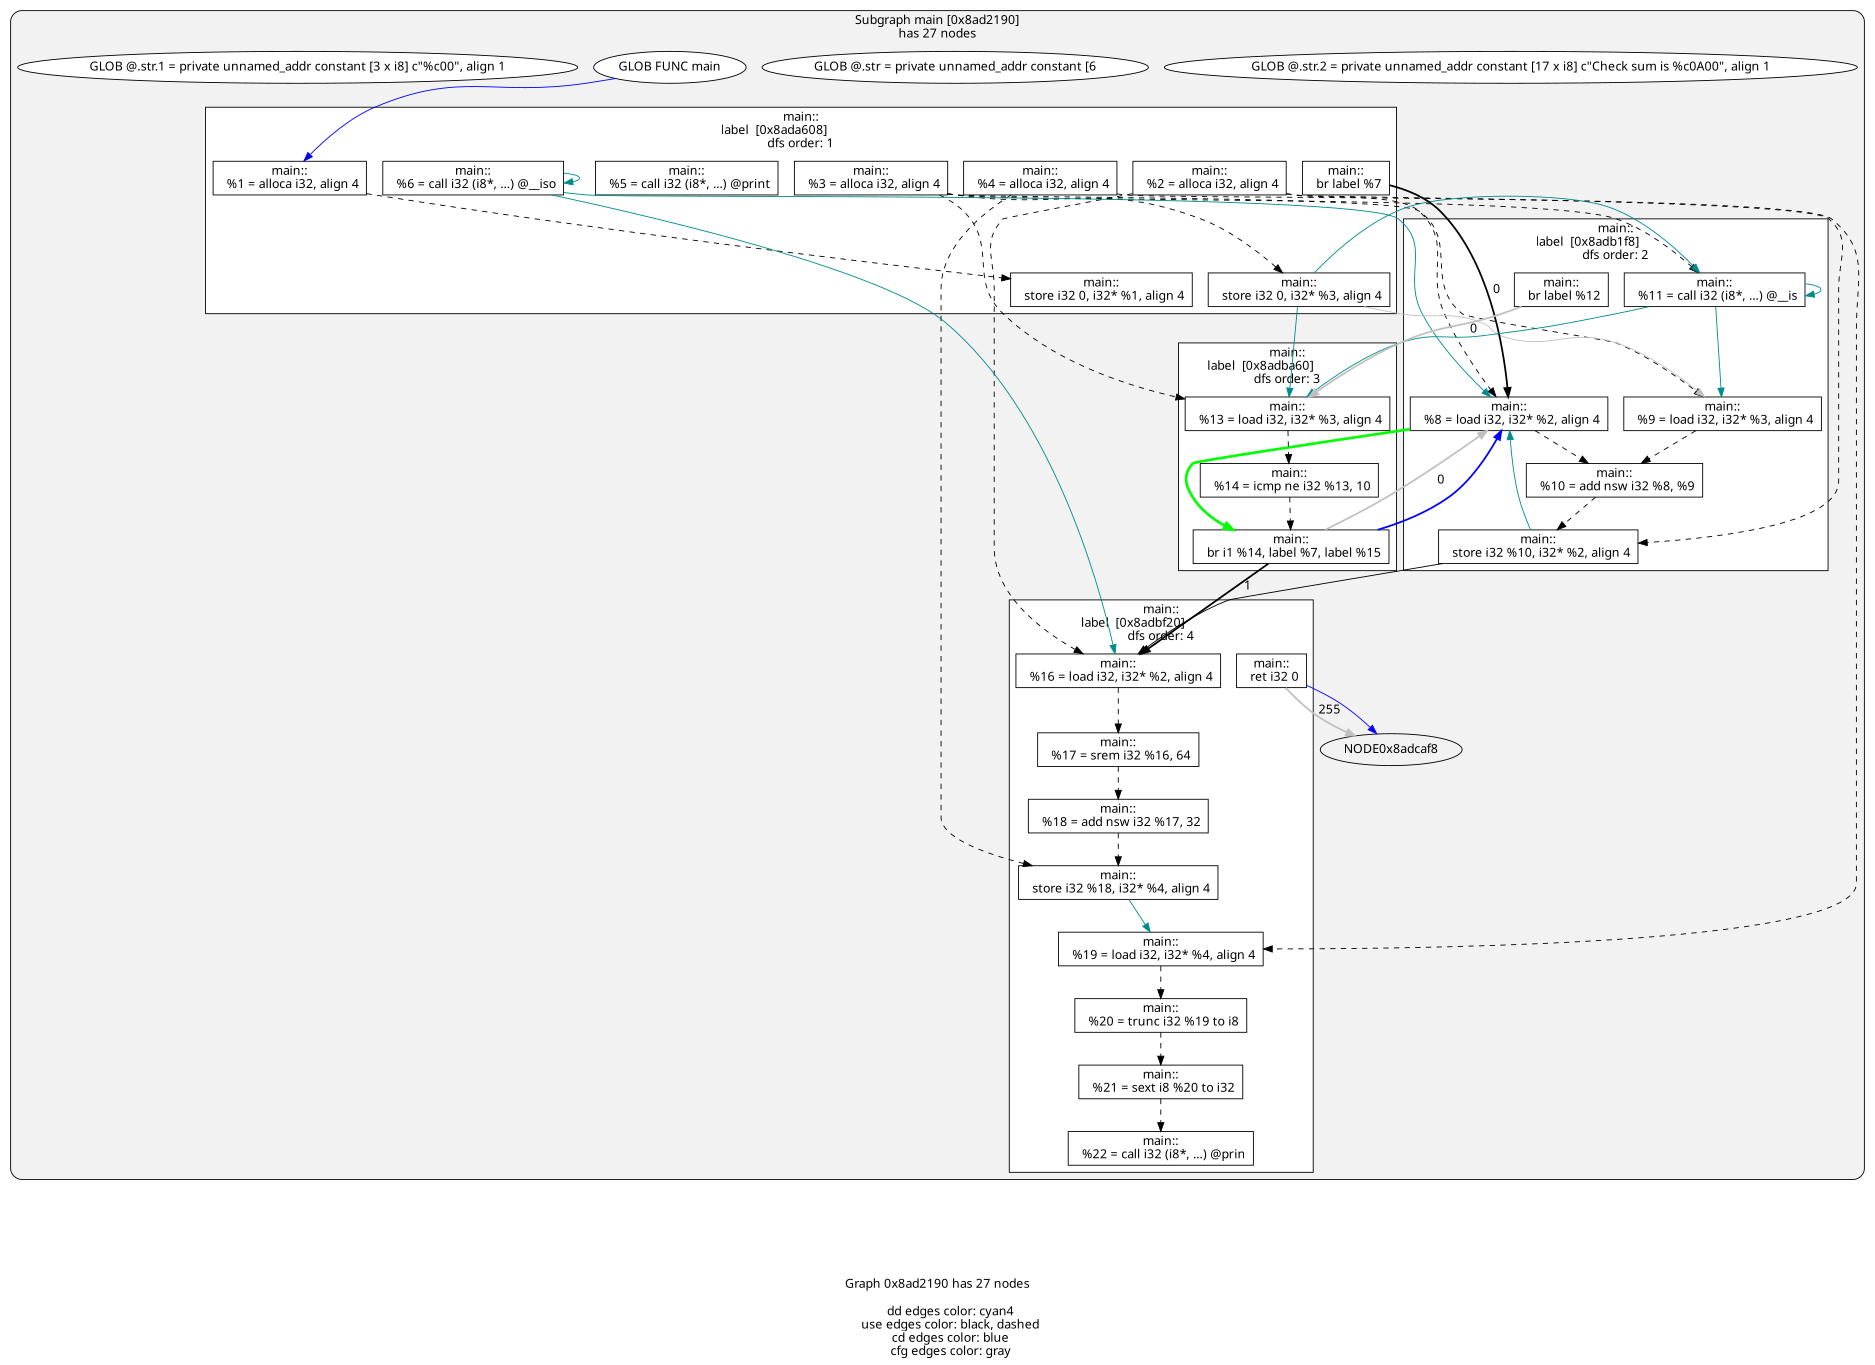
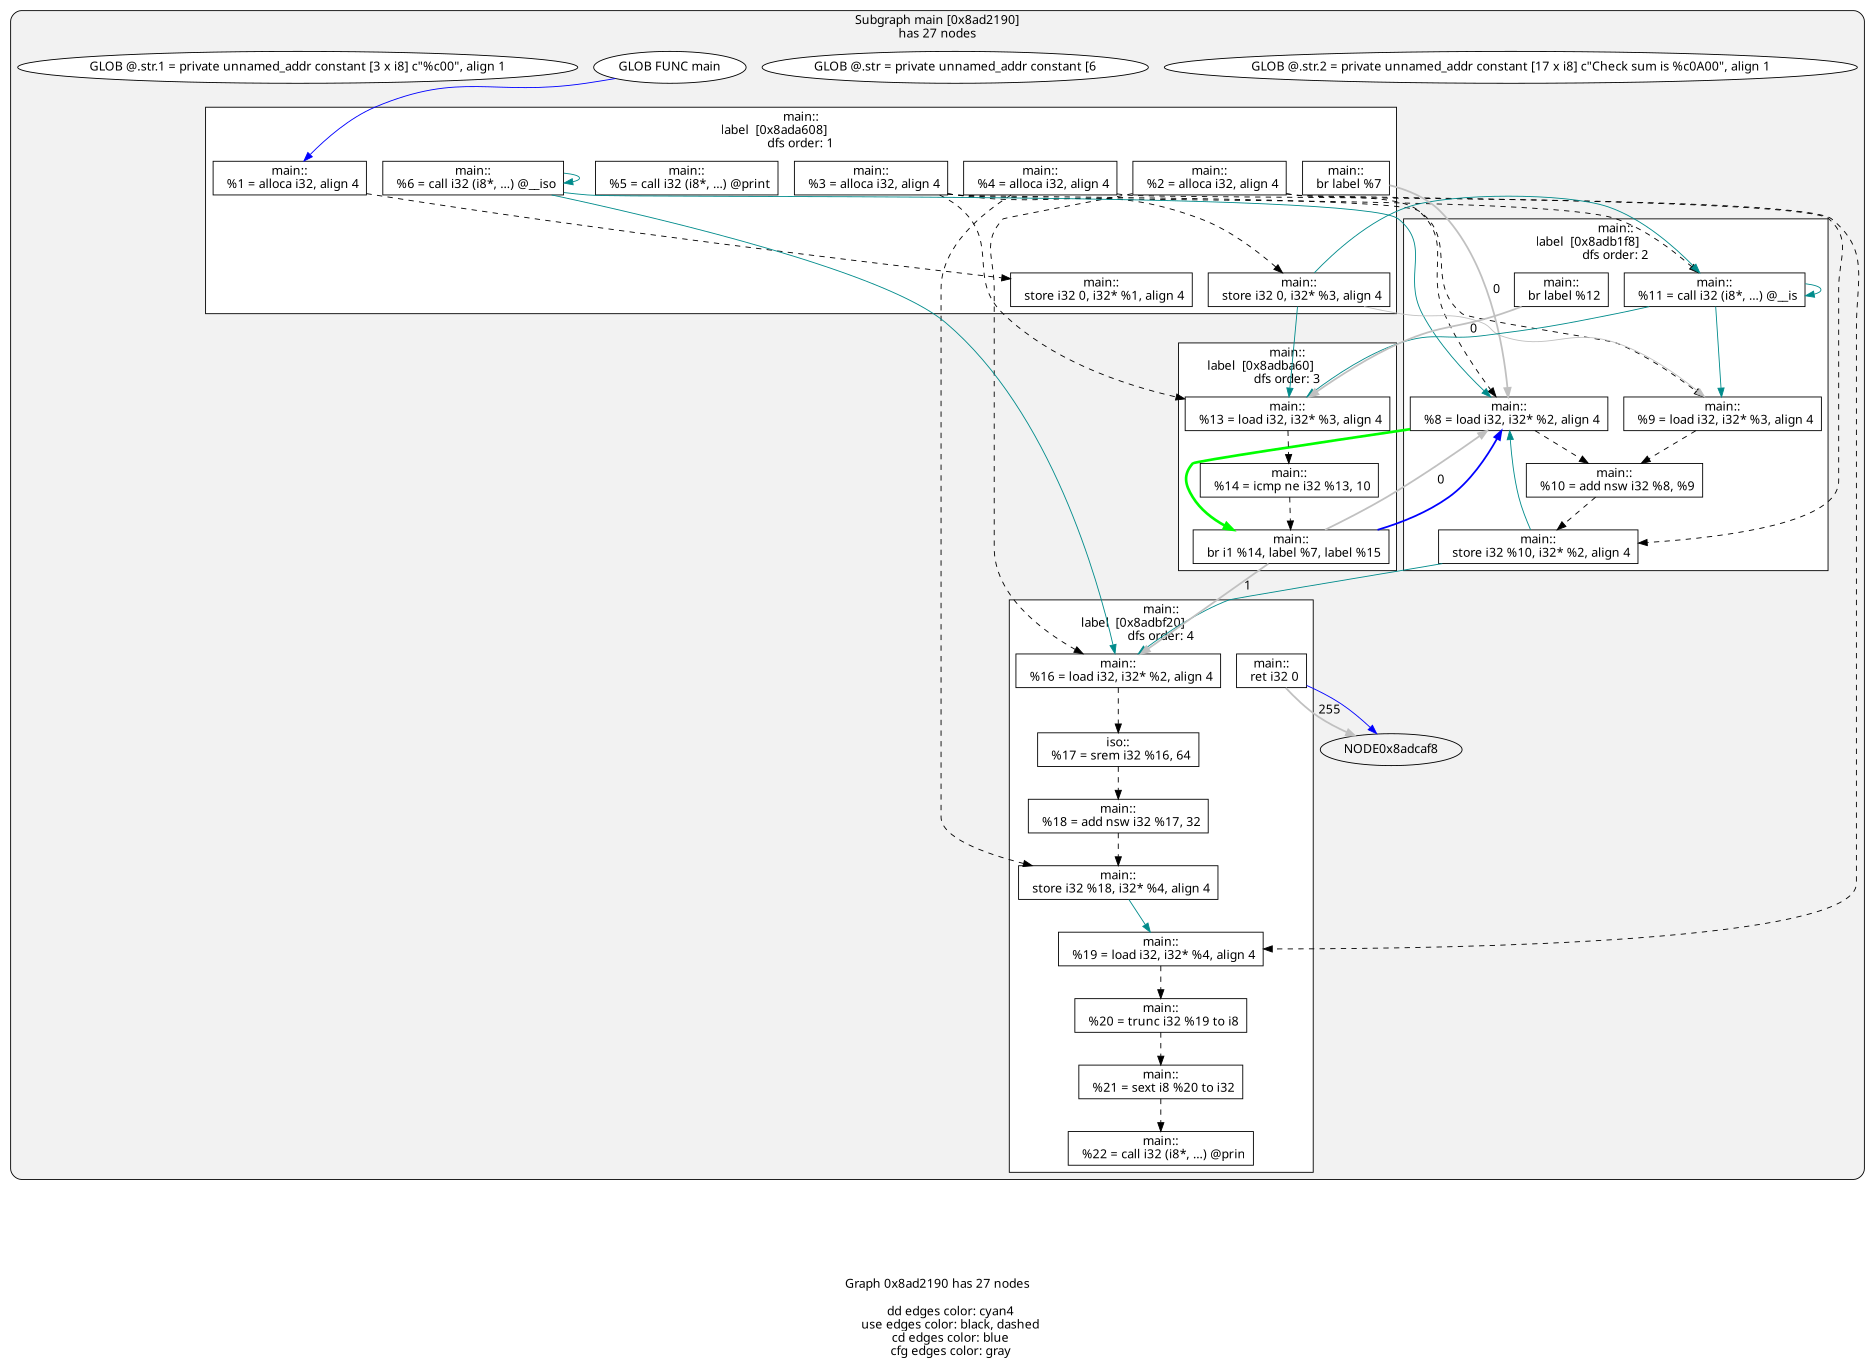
(1477, 267) -> (1477, 267)
(1288, 590) -> (1288, 590)
(1226, 593) -> (1226, 593)
(1118, 750) -> (1118, 750)
